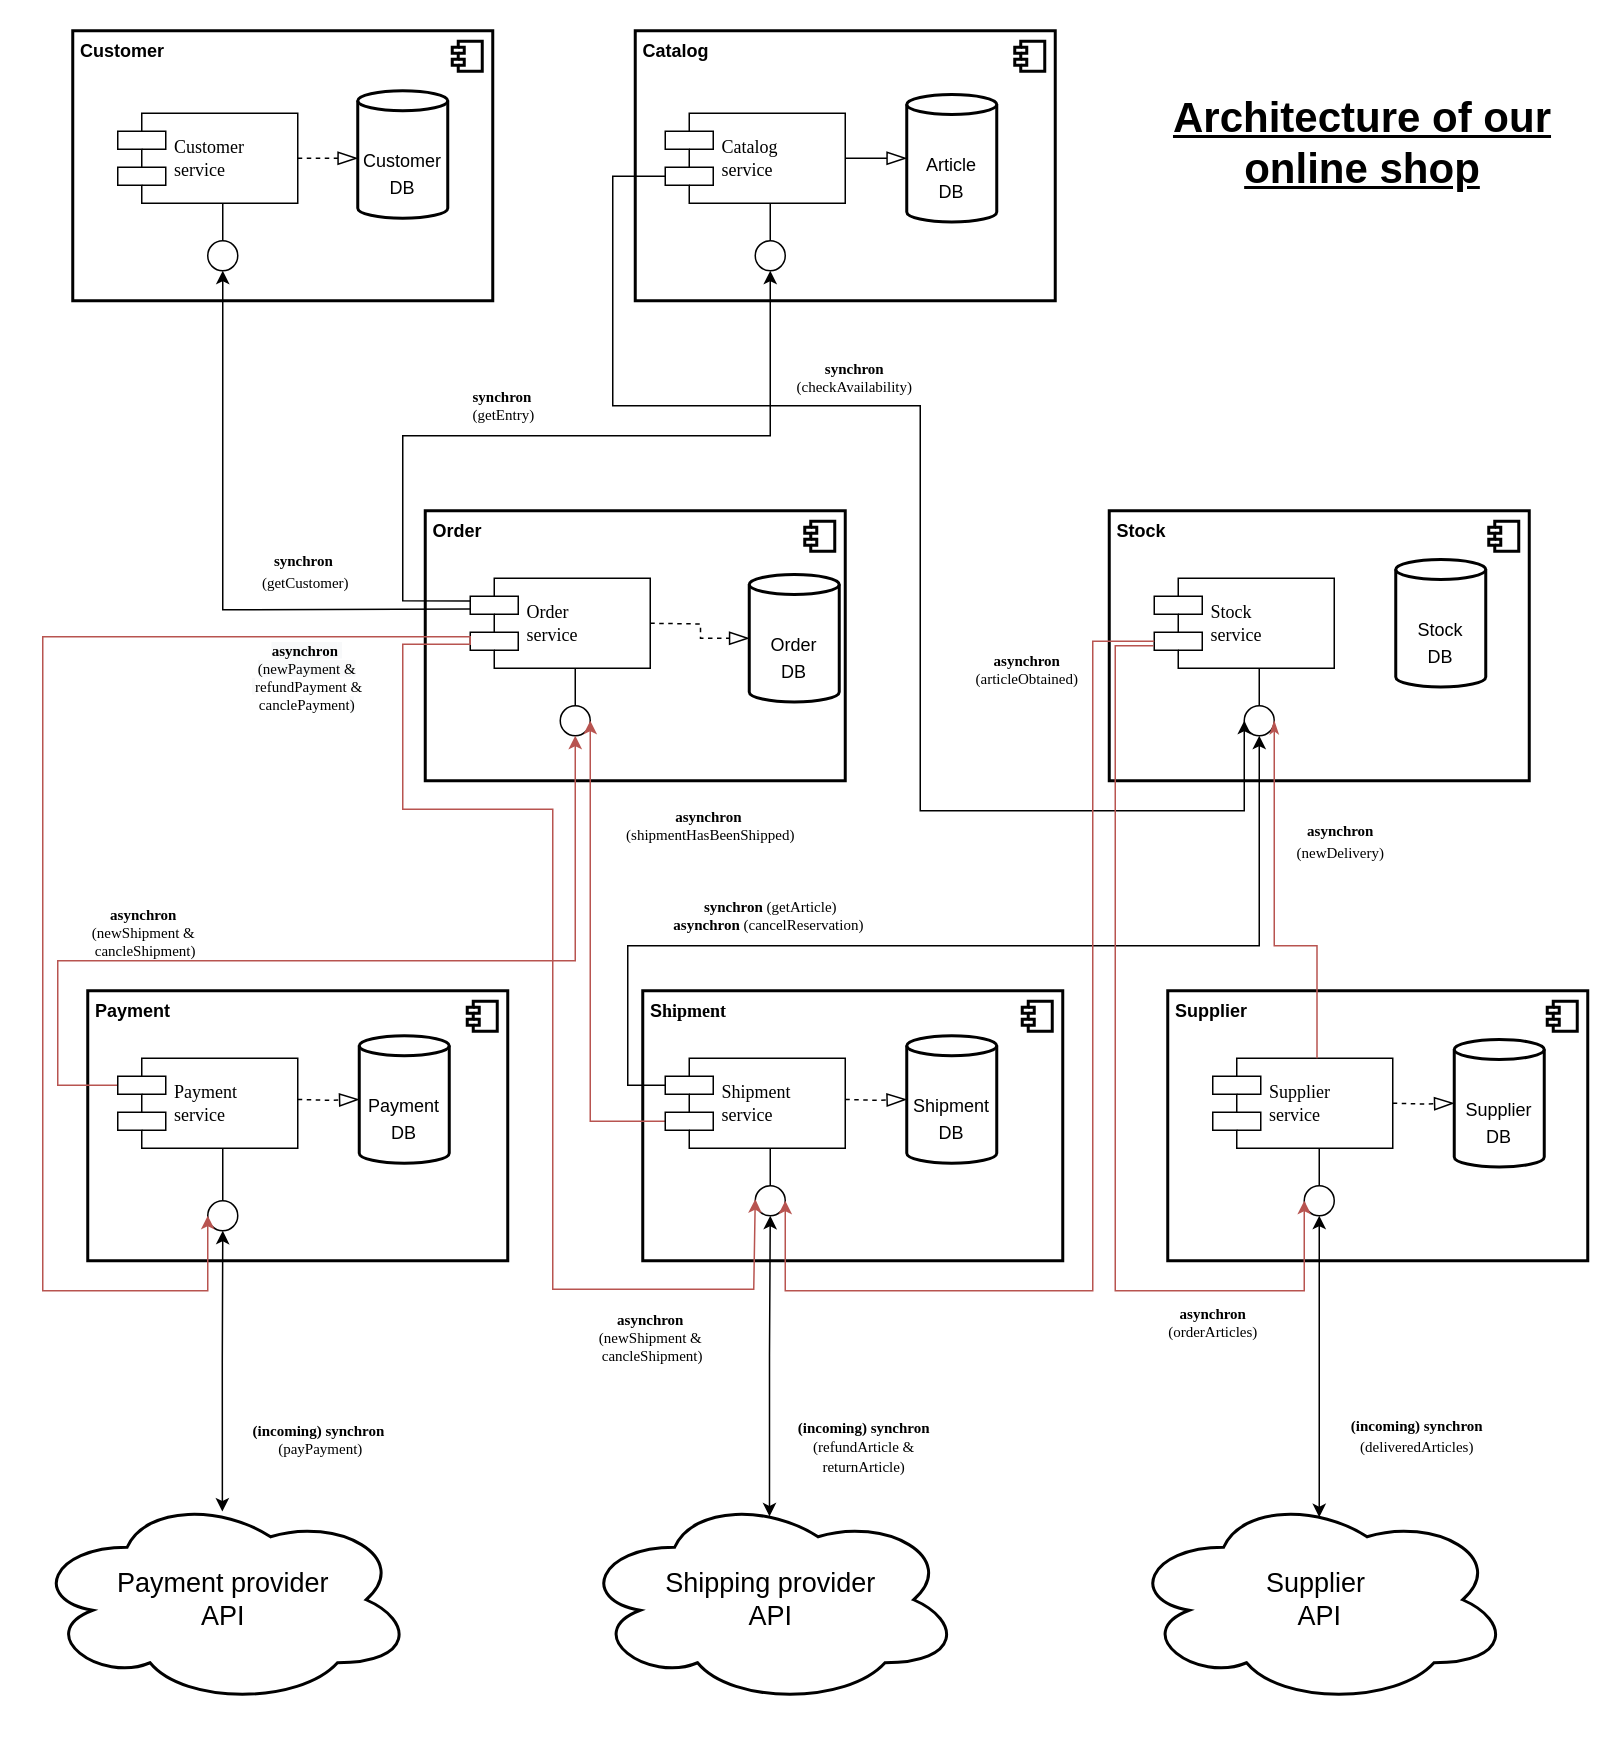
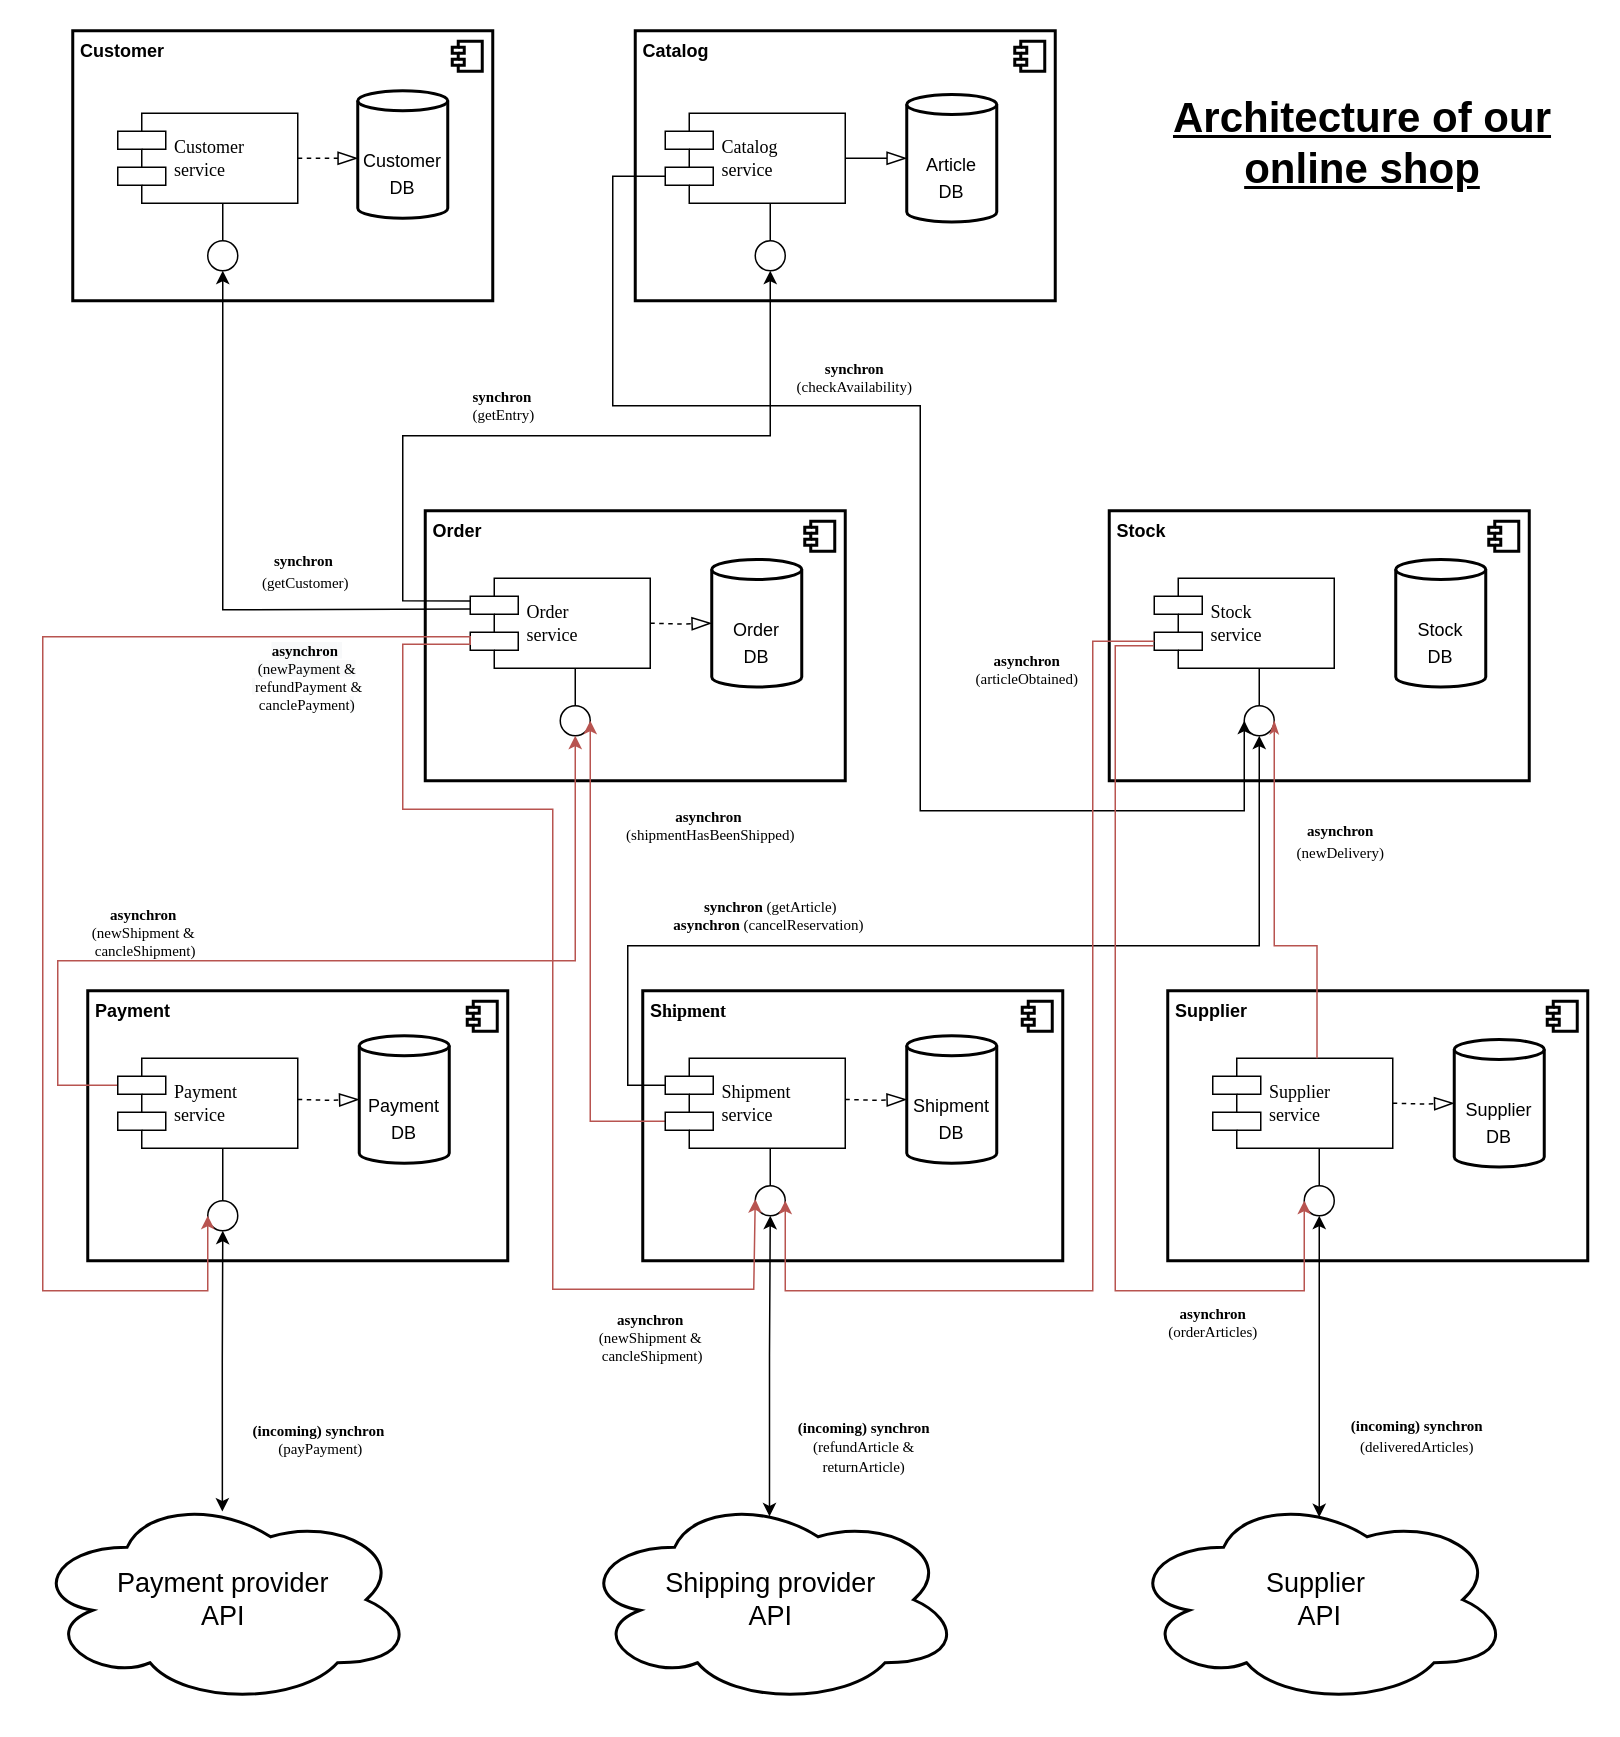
(794, 638) -> (757, 623)
